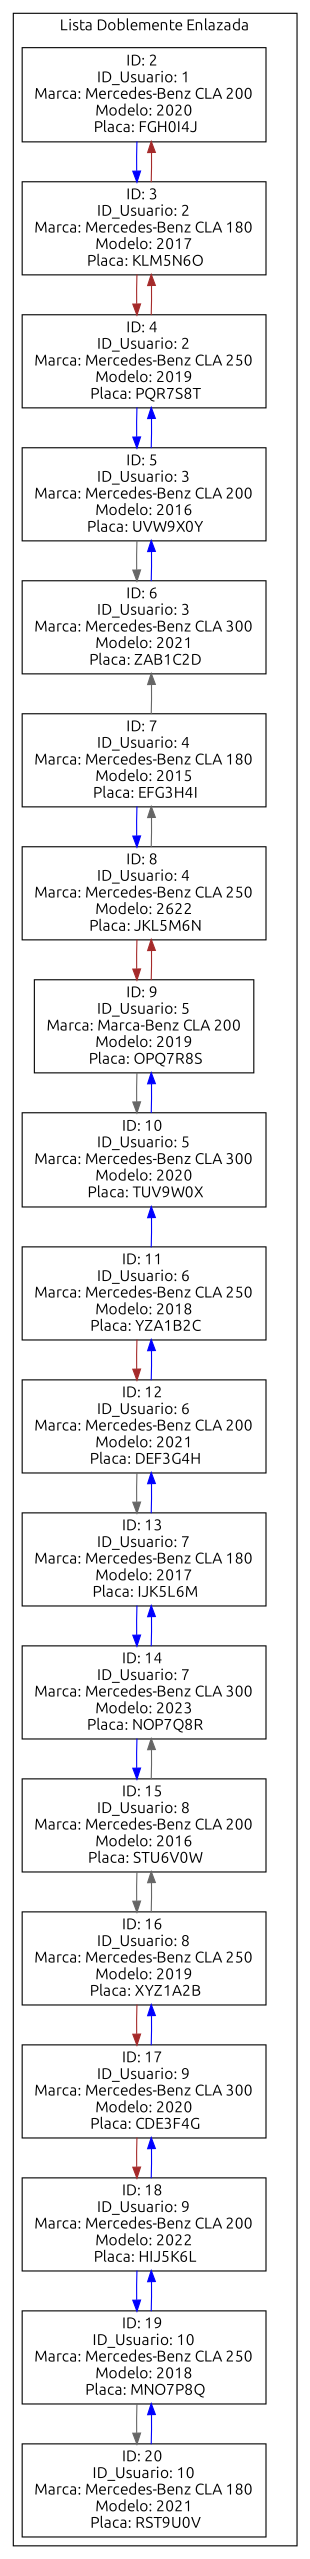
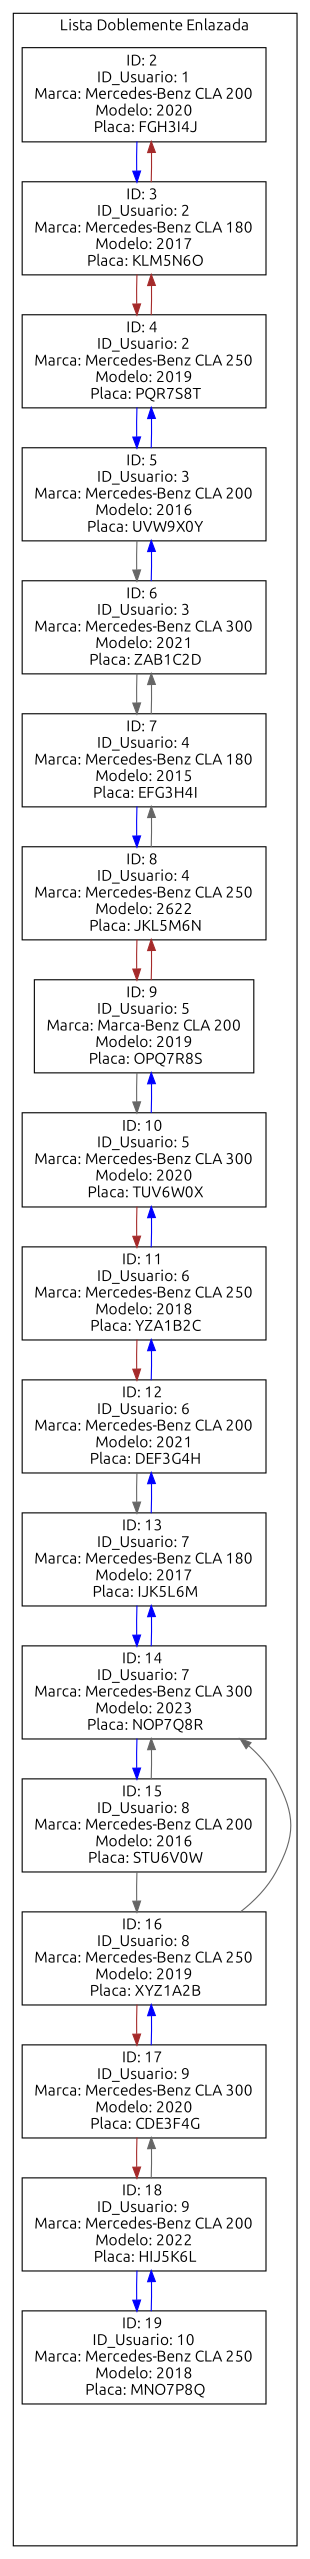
(144, 127) -> (144, 127)
none -> (137, 688)
(144, 1193) -> (144, 1193)
none -> (137, 1221)
(152, 1898) -> (290, 1831)
(152, 2164) -> (152, 2164)
(144, 2490) -> none
